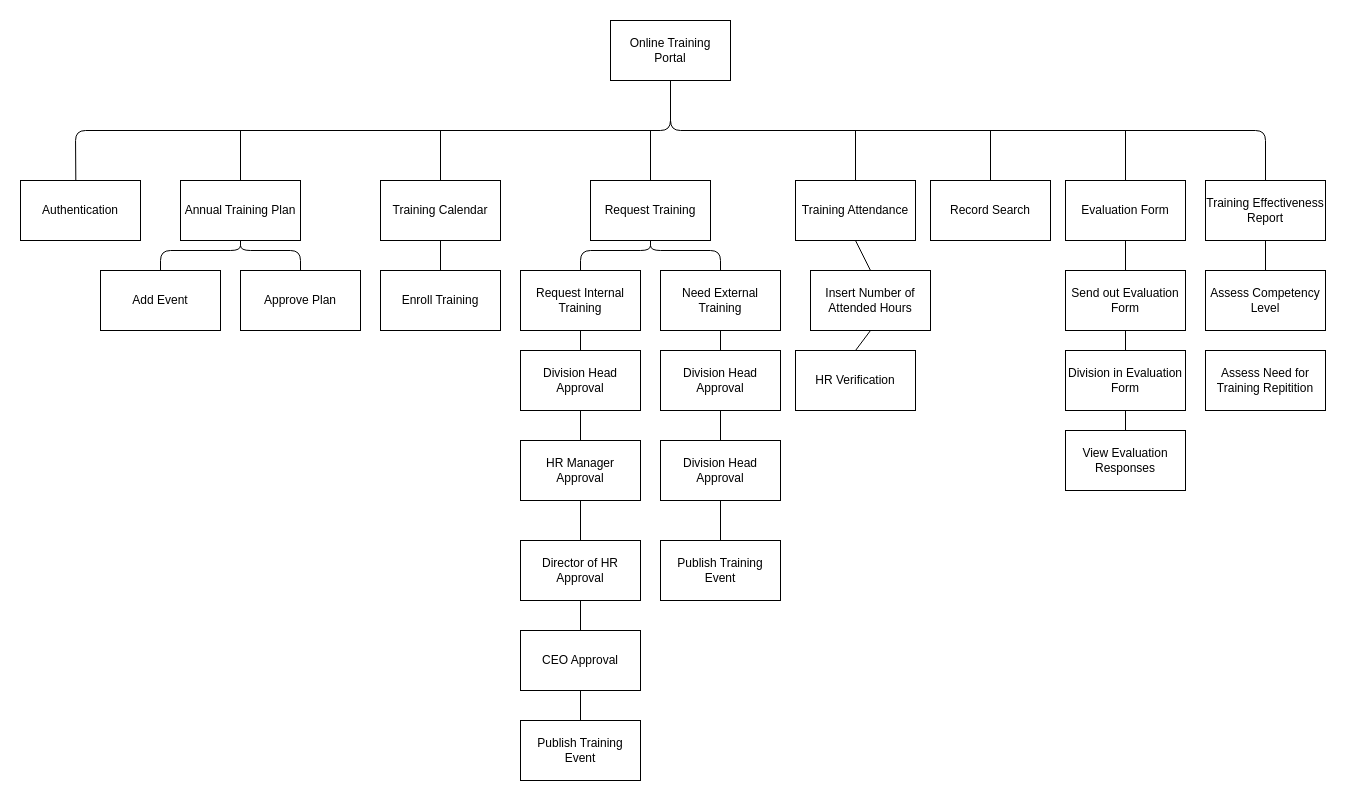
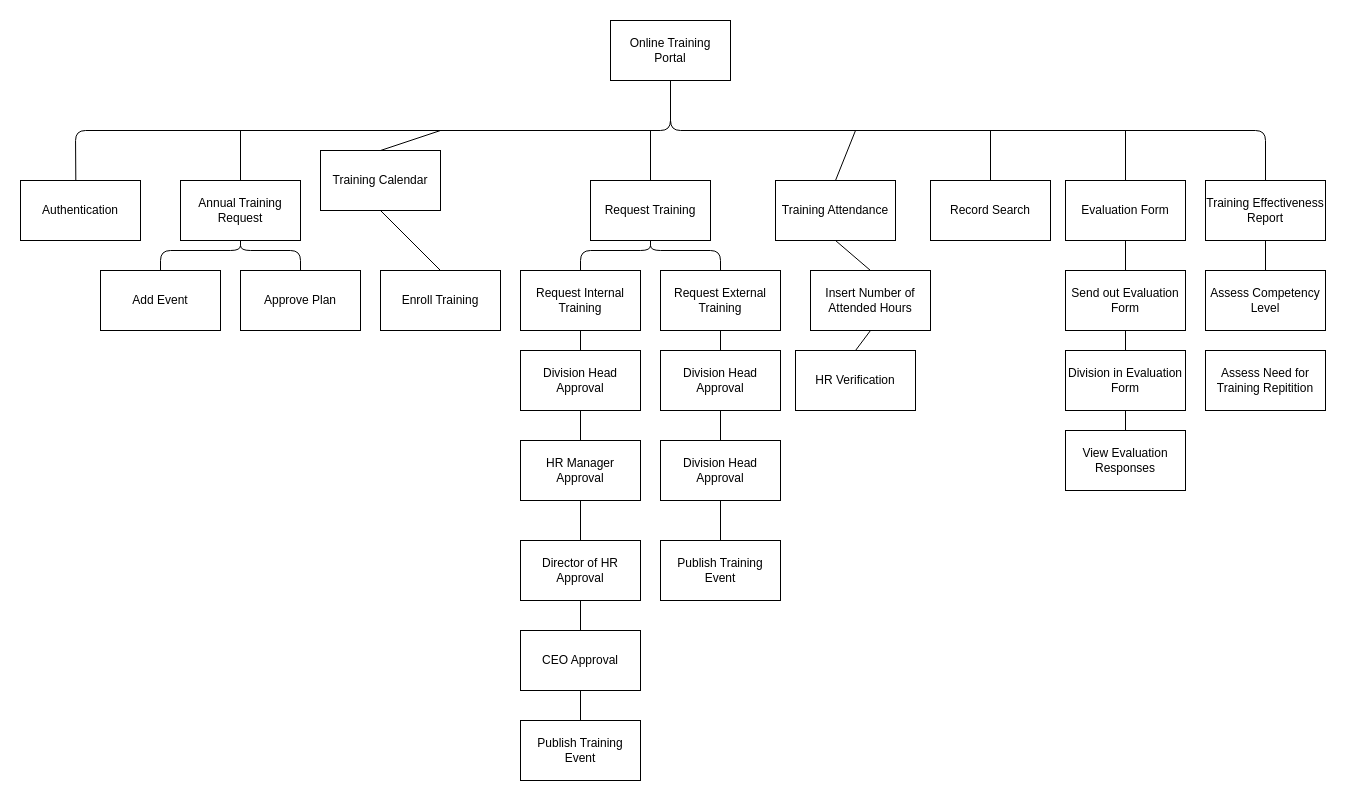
(241, 211) -> (241, 211)
(441, 211) -> (381, 181)
(856, 211) -> (836, 211)
(721, 301) -> (721, 301)
